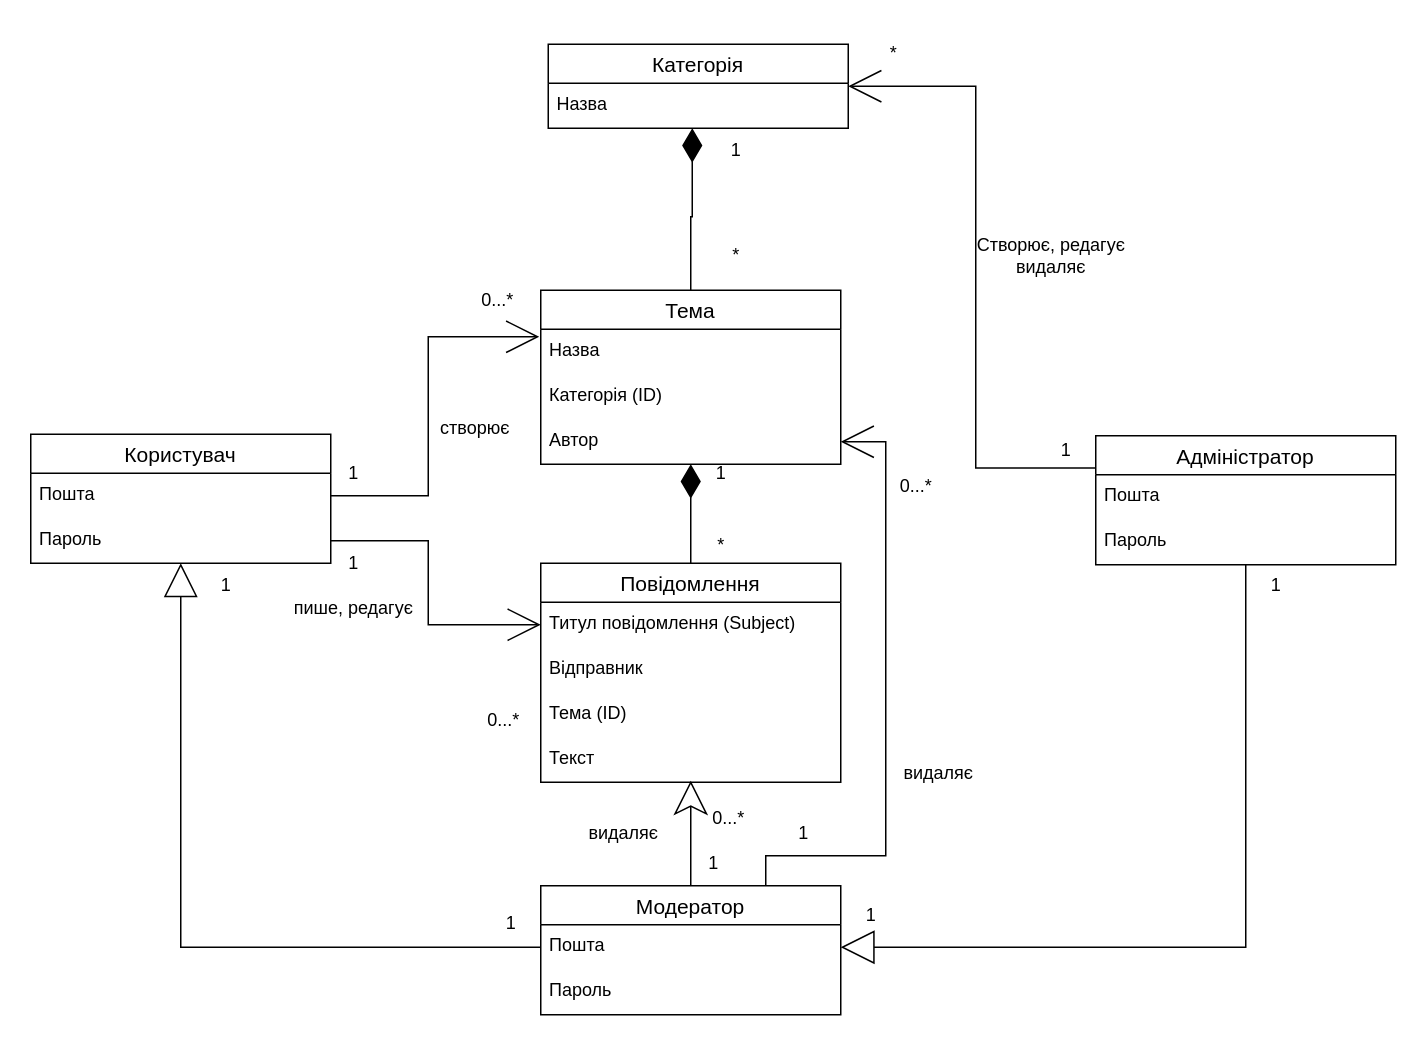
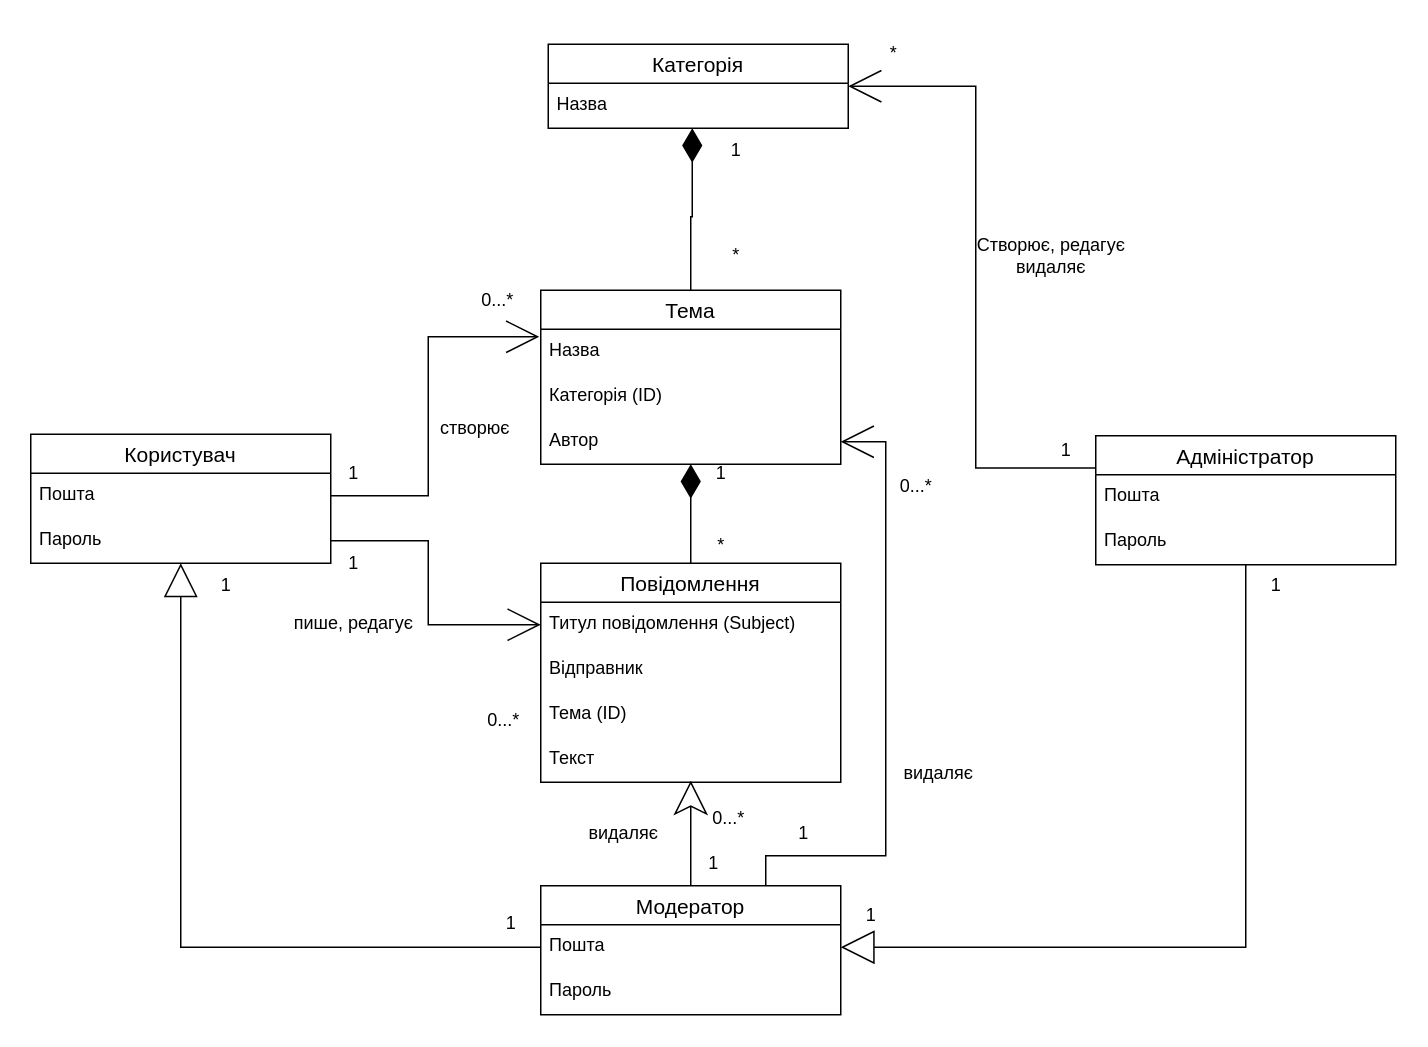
(353, 608) -> (353, 623)
